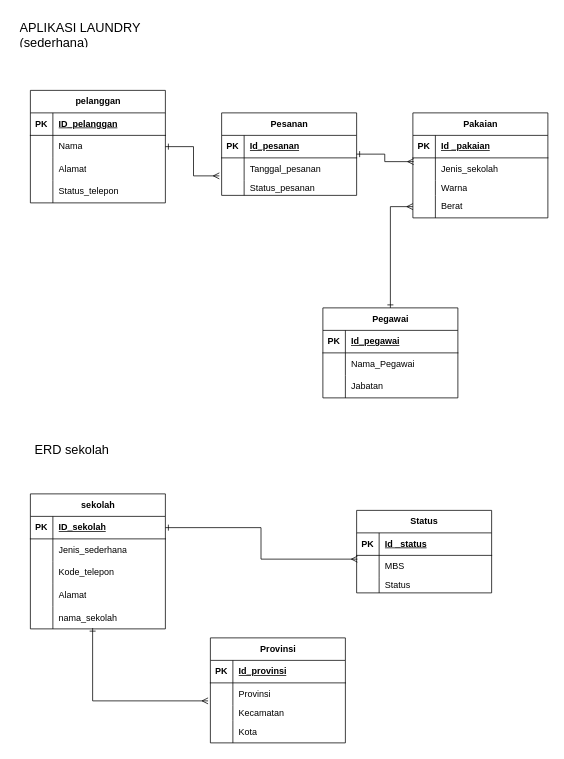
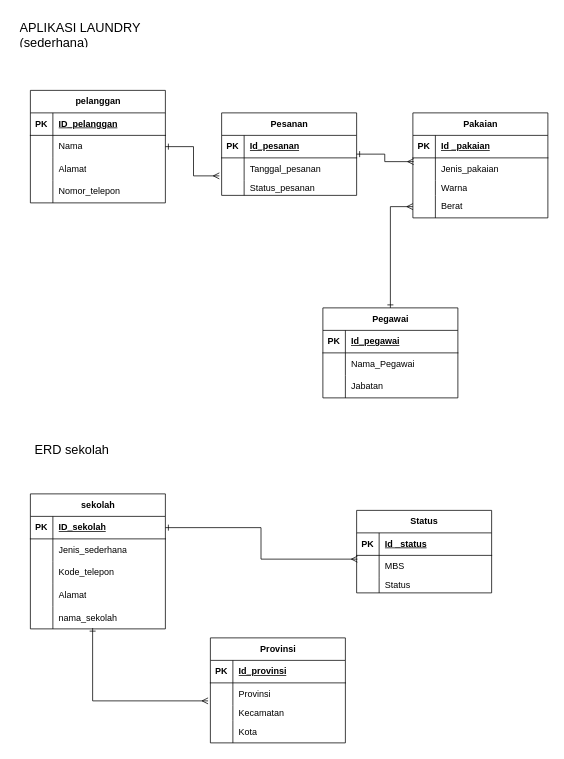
(472, 169) -> (472, 169)
(93, 192) -> (90, 192)
